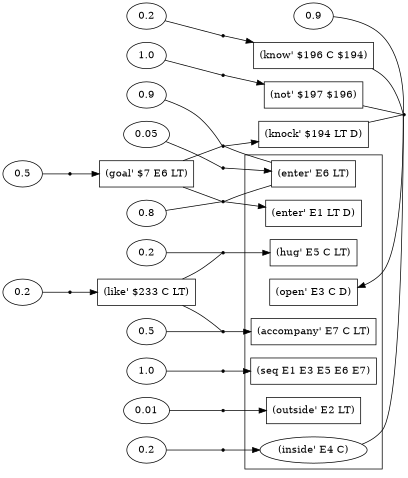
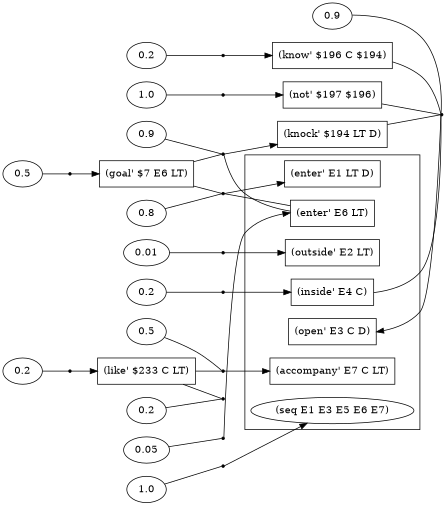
(314, 253) -> none
(314, 371) -> (332, 411)
(314, 450) -> (332, 292)
